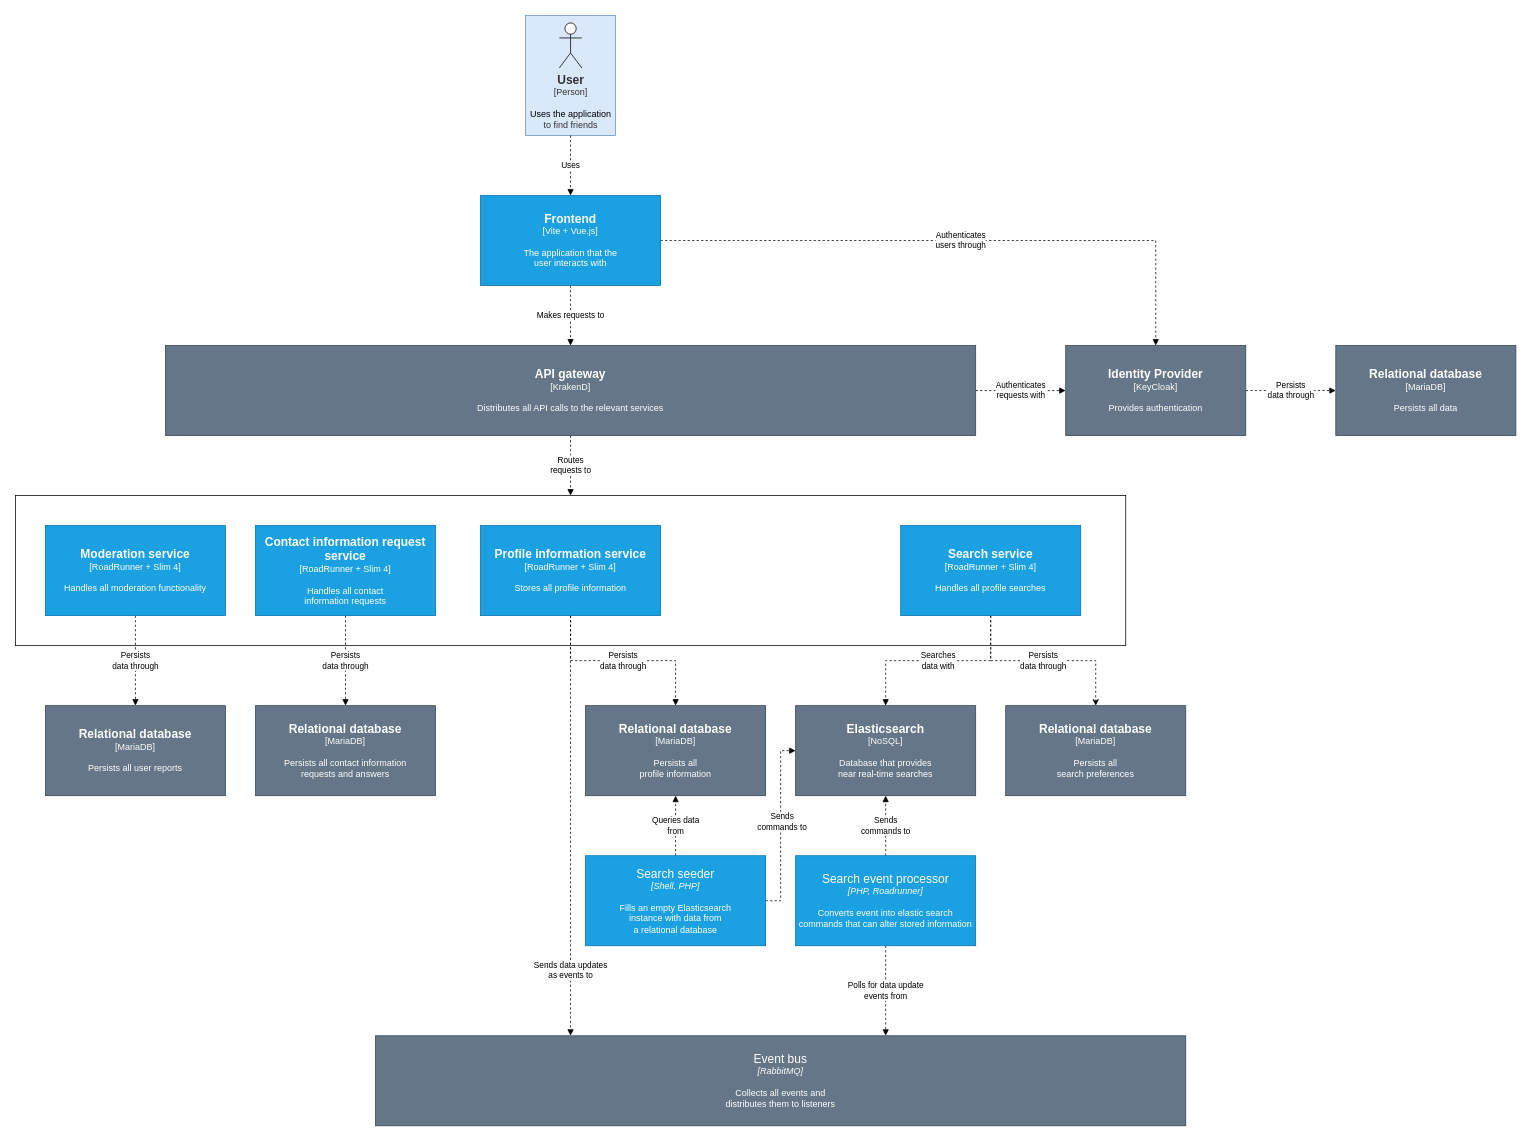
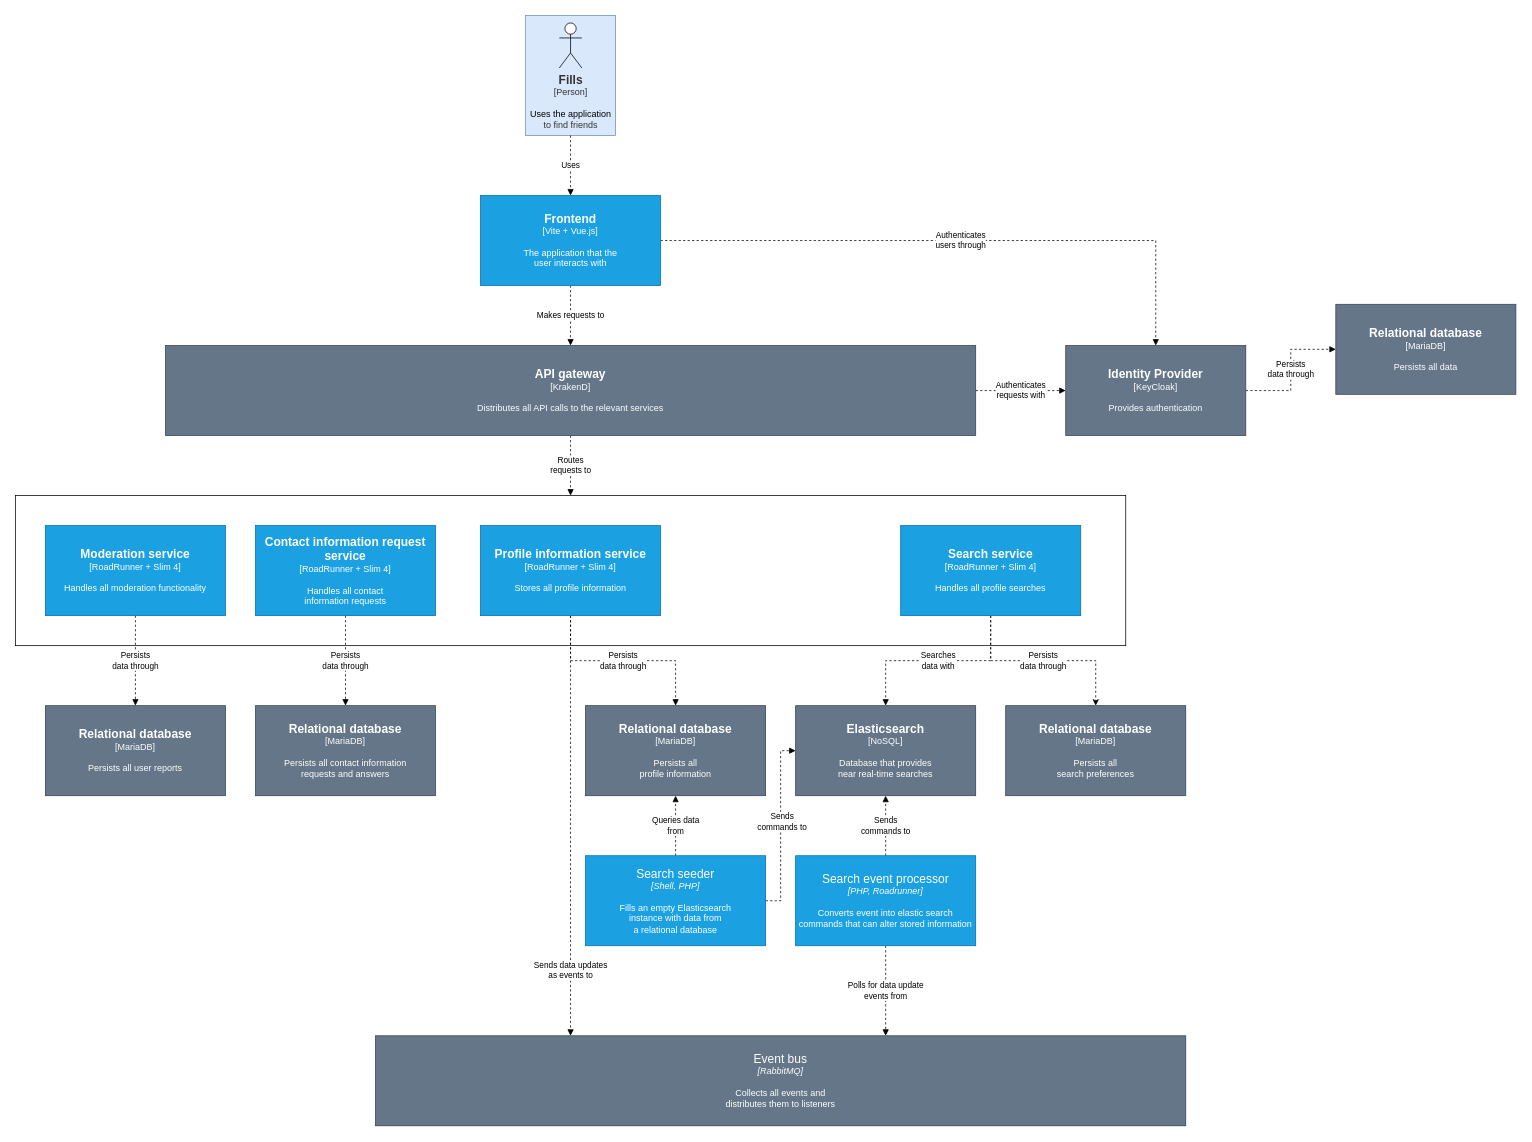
(571, 95) -> (571, 95)
(1425, 390) -> (1425, 349)
